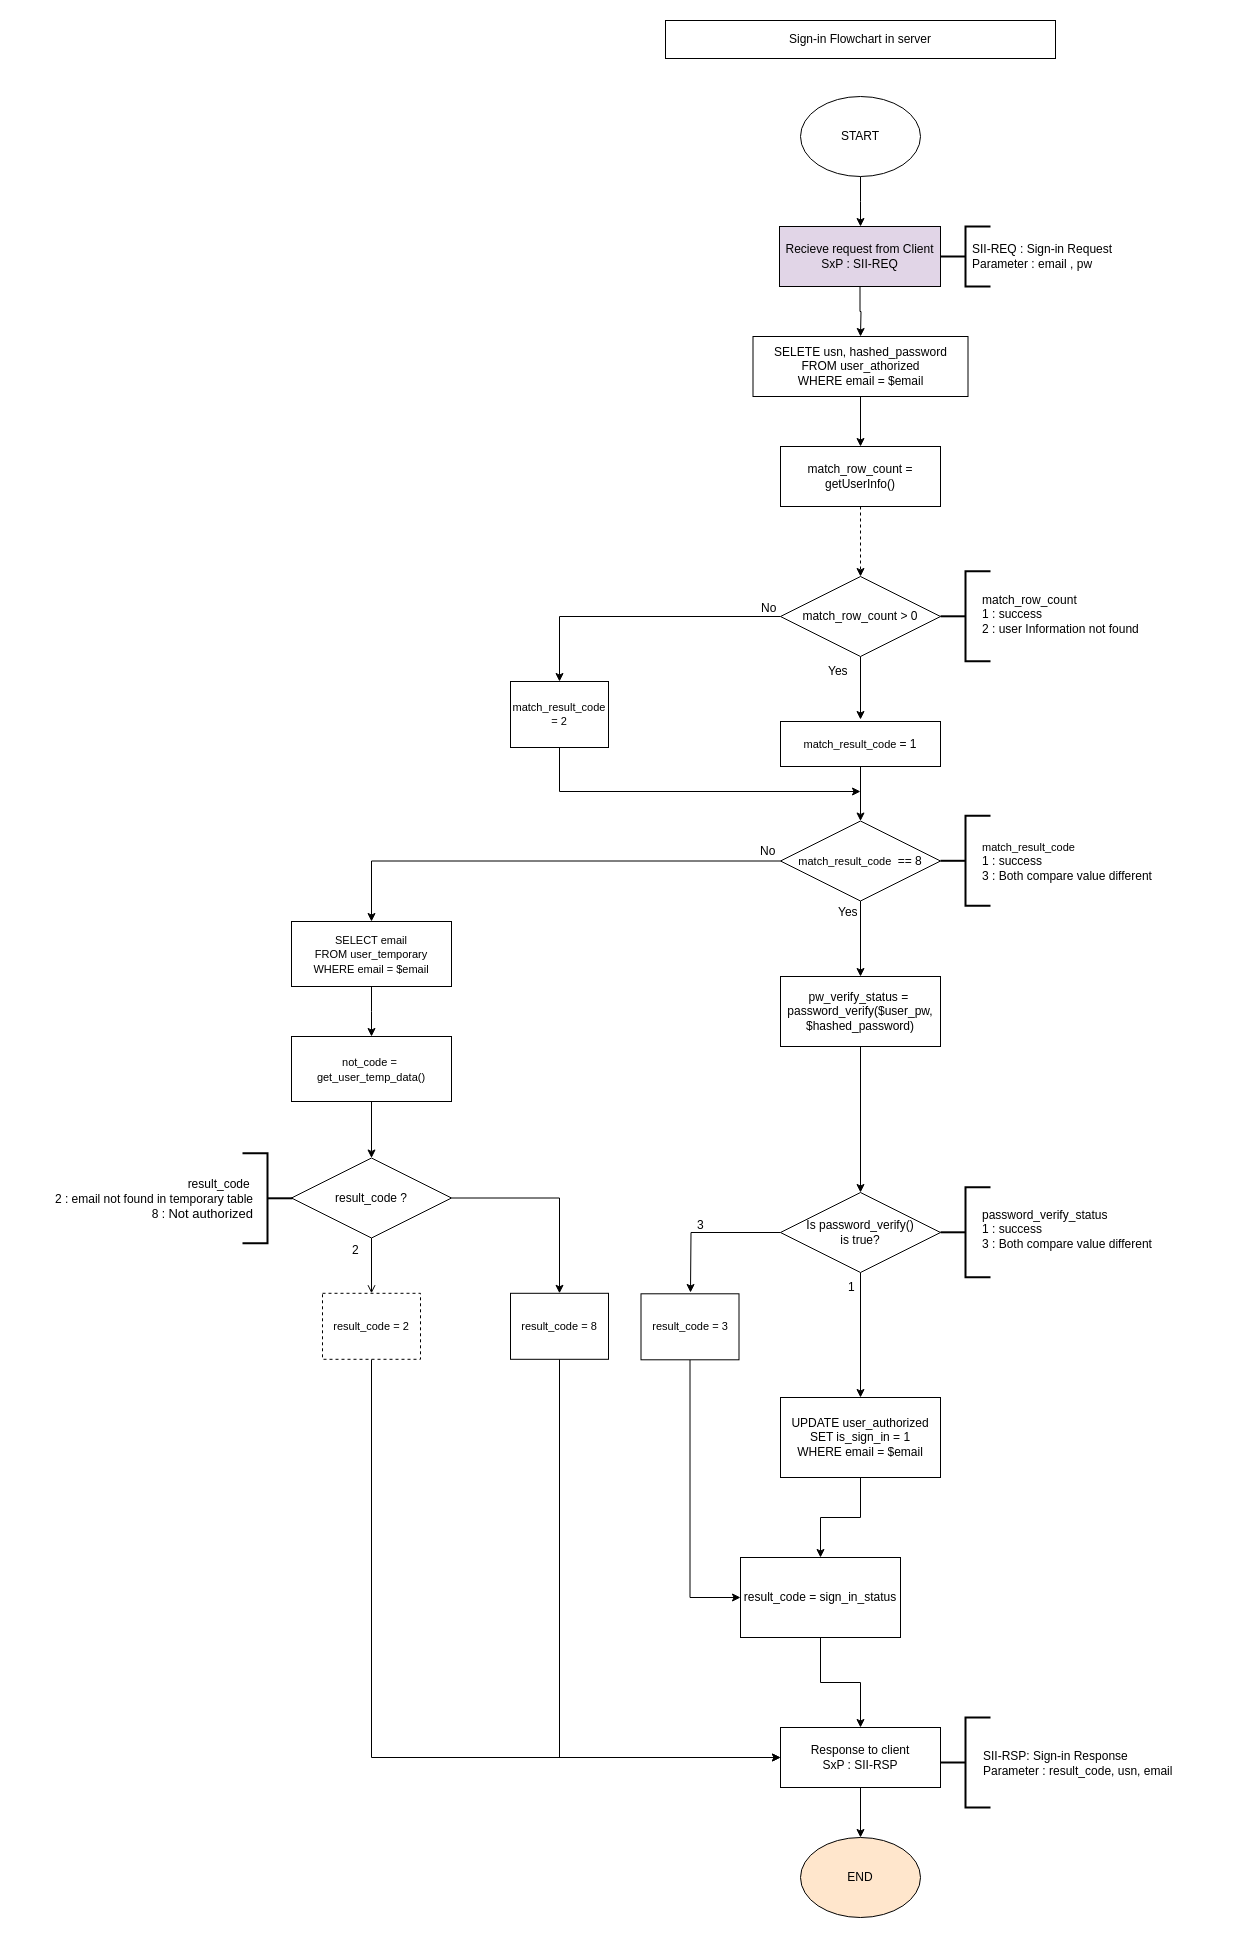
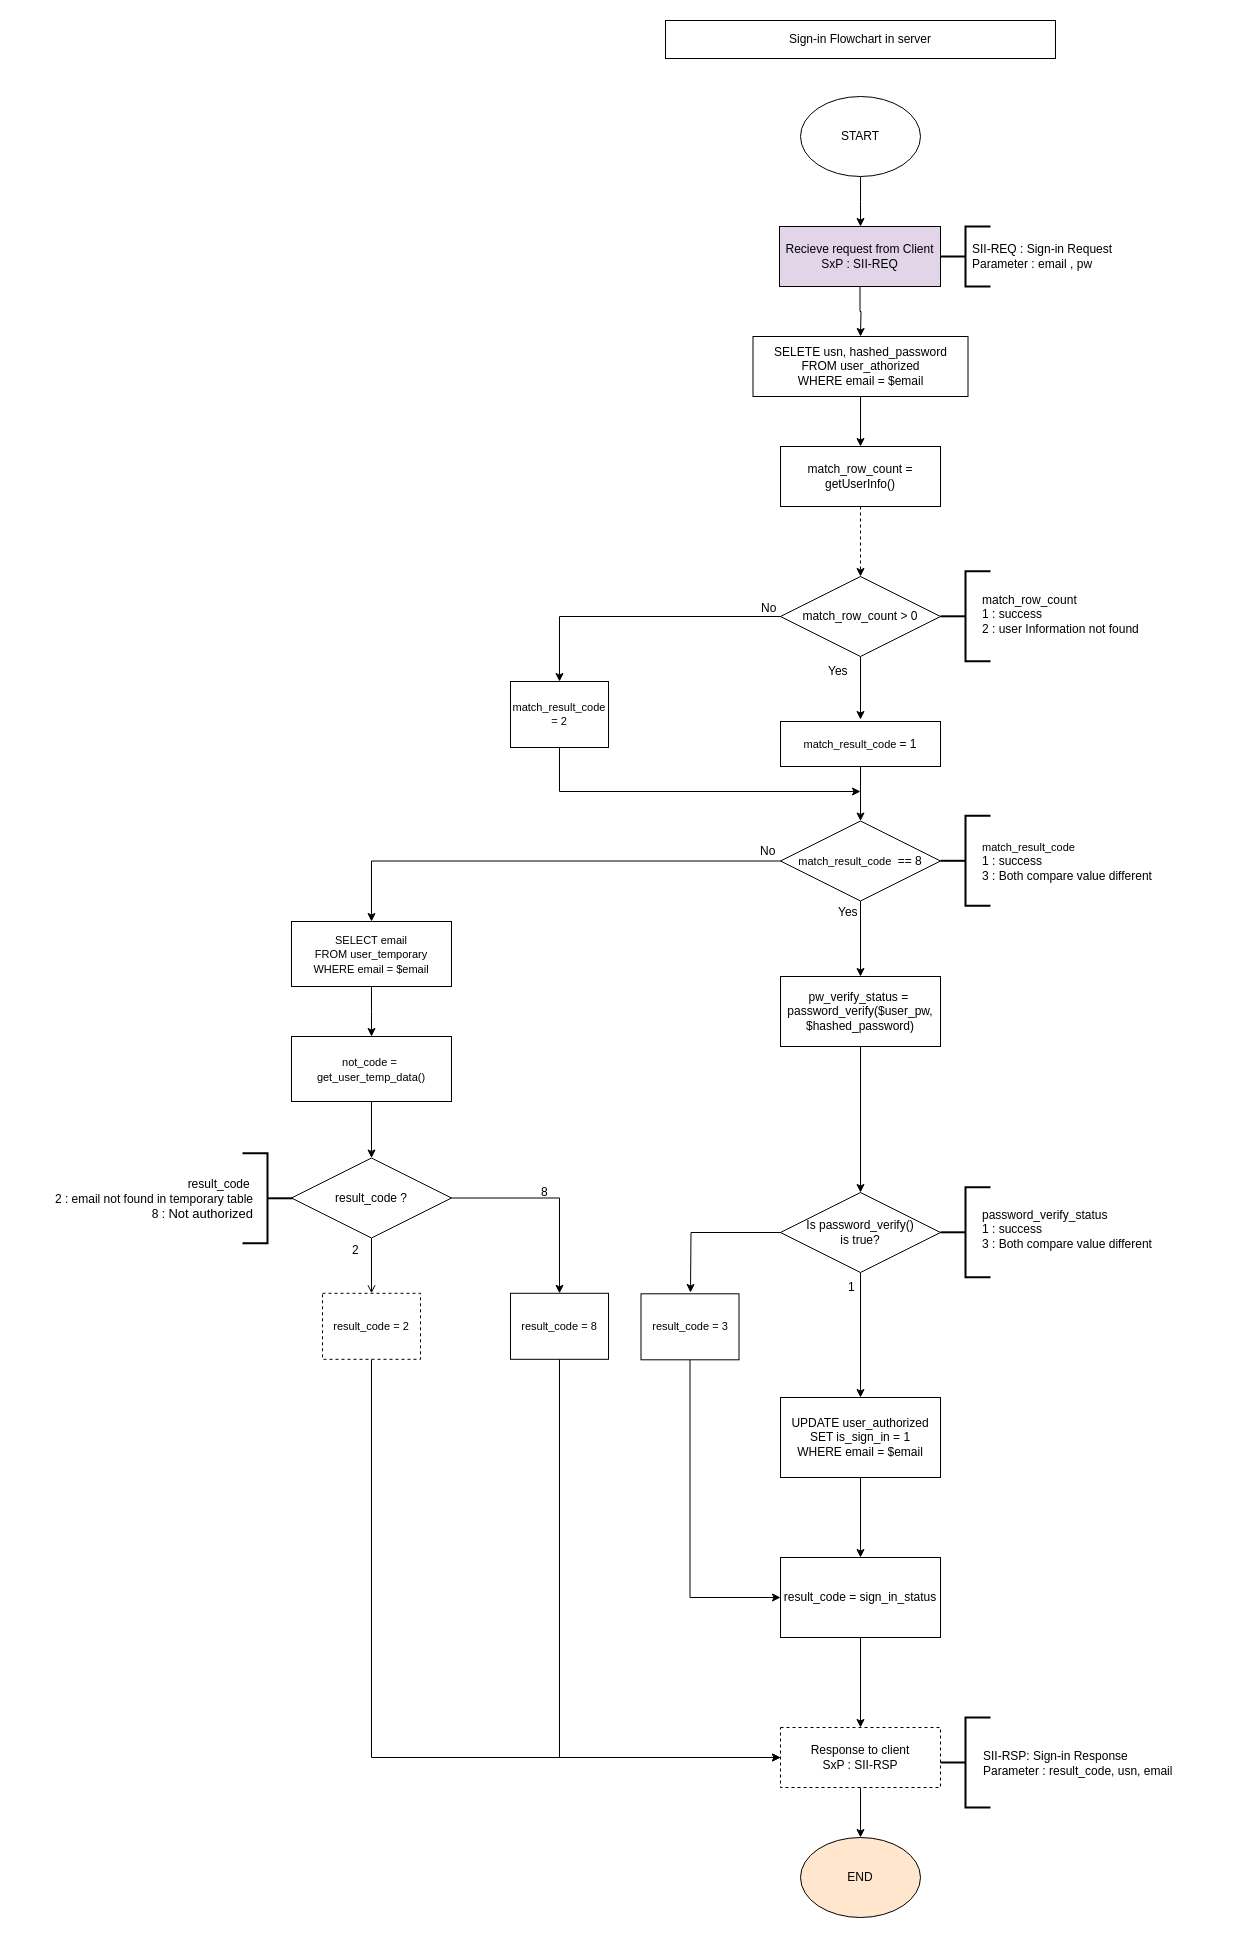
none -> (550, 1192)
(706, 1226) -> none
(821, 1598) -> (861, 1598)
(861, 1758) -> (861, 1758)
